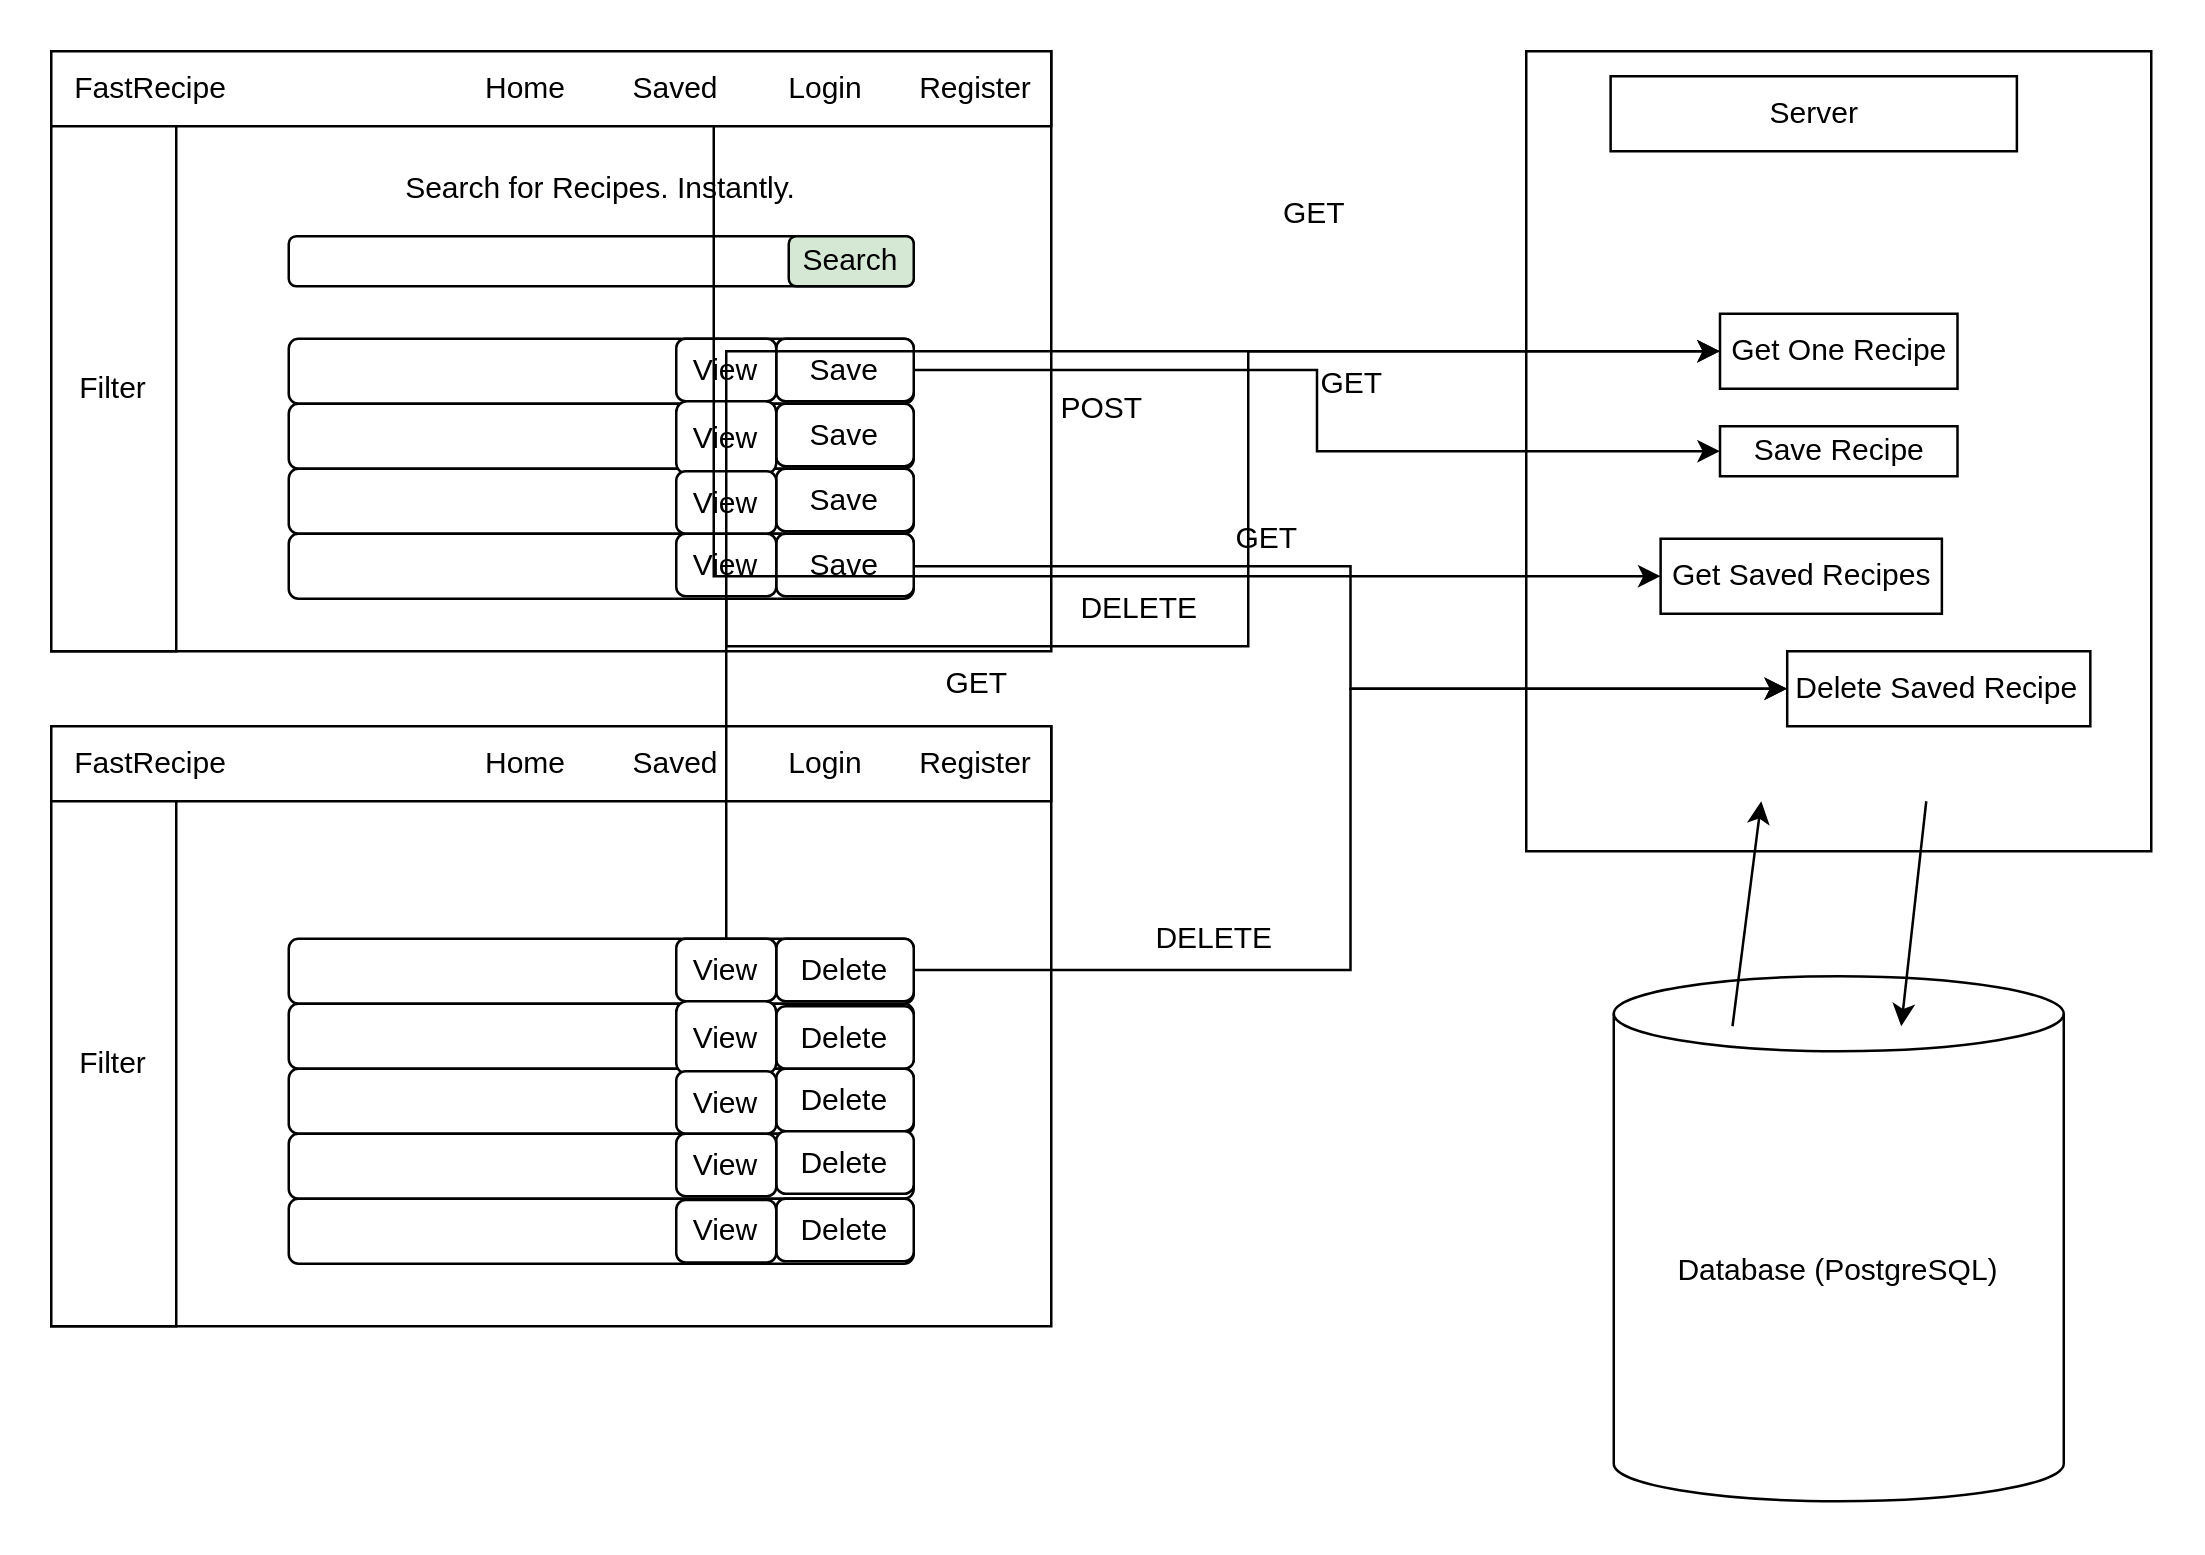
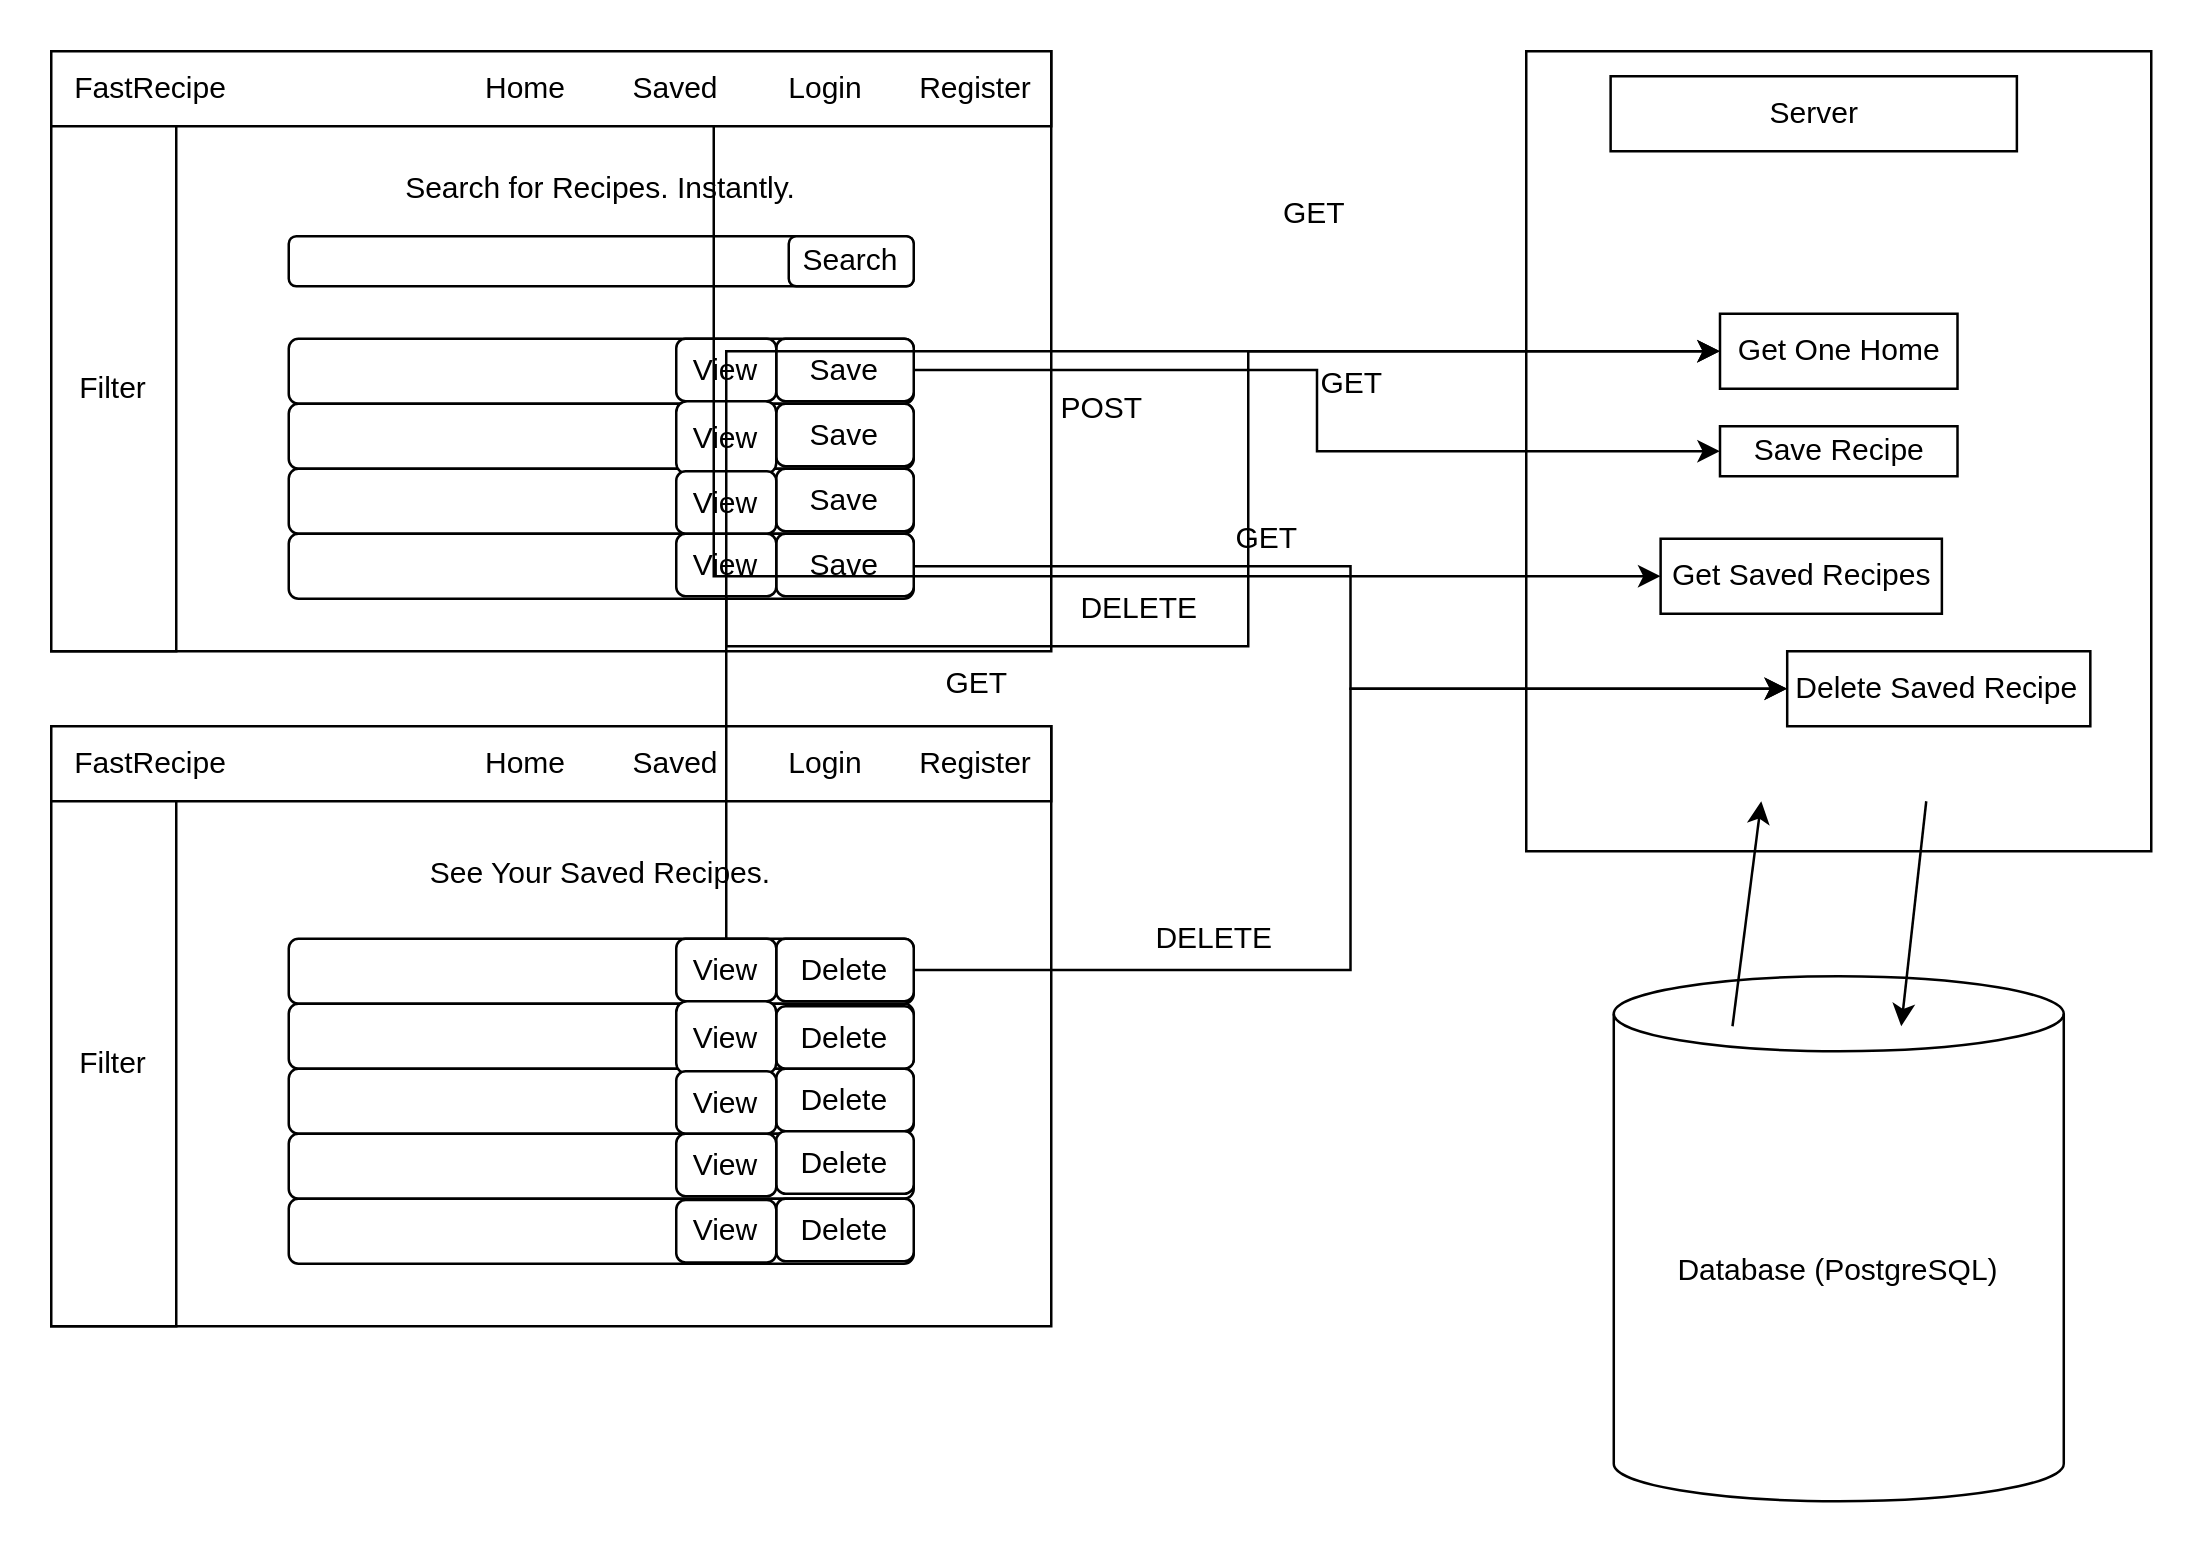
(851, 261) -> (851, 261)
(1840, 351) -> (1840, 351)
none -> (601, 874)
